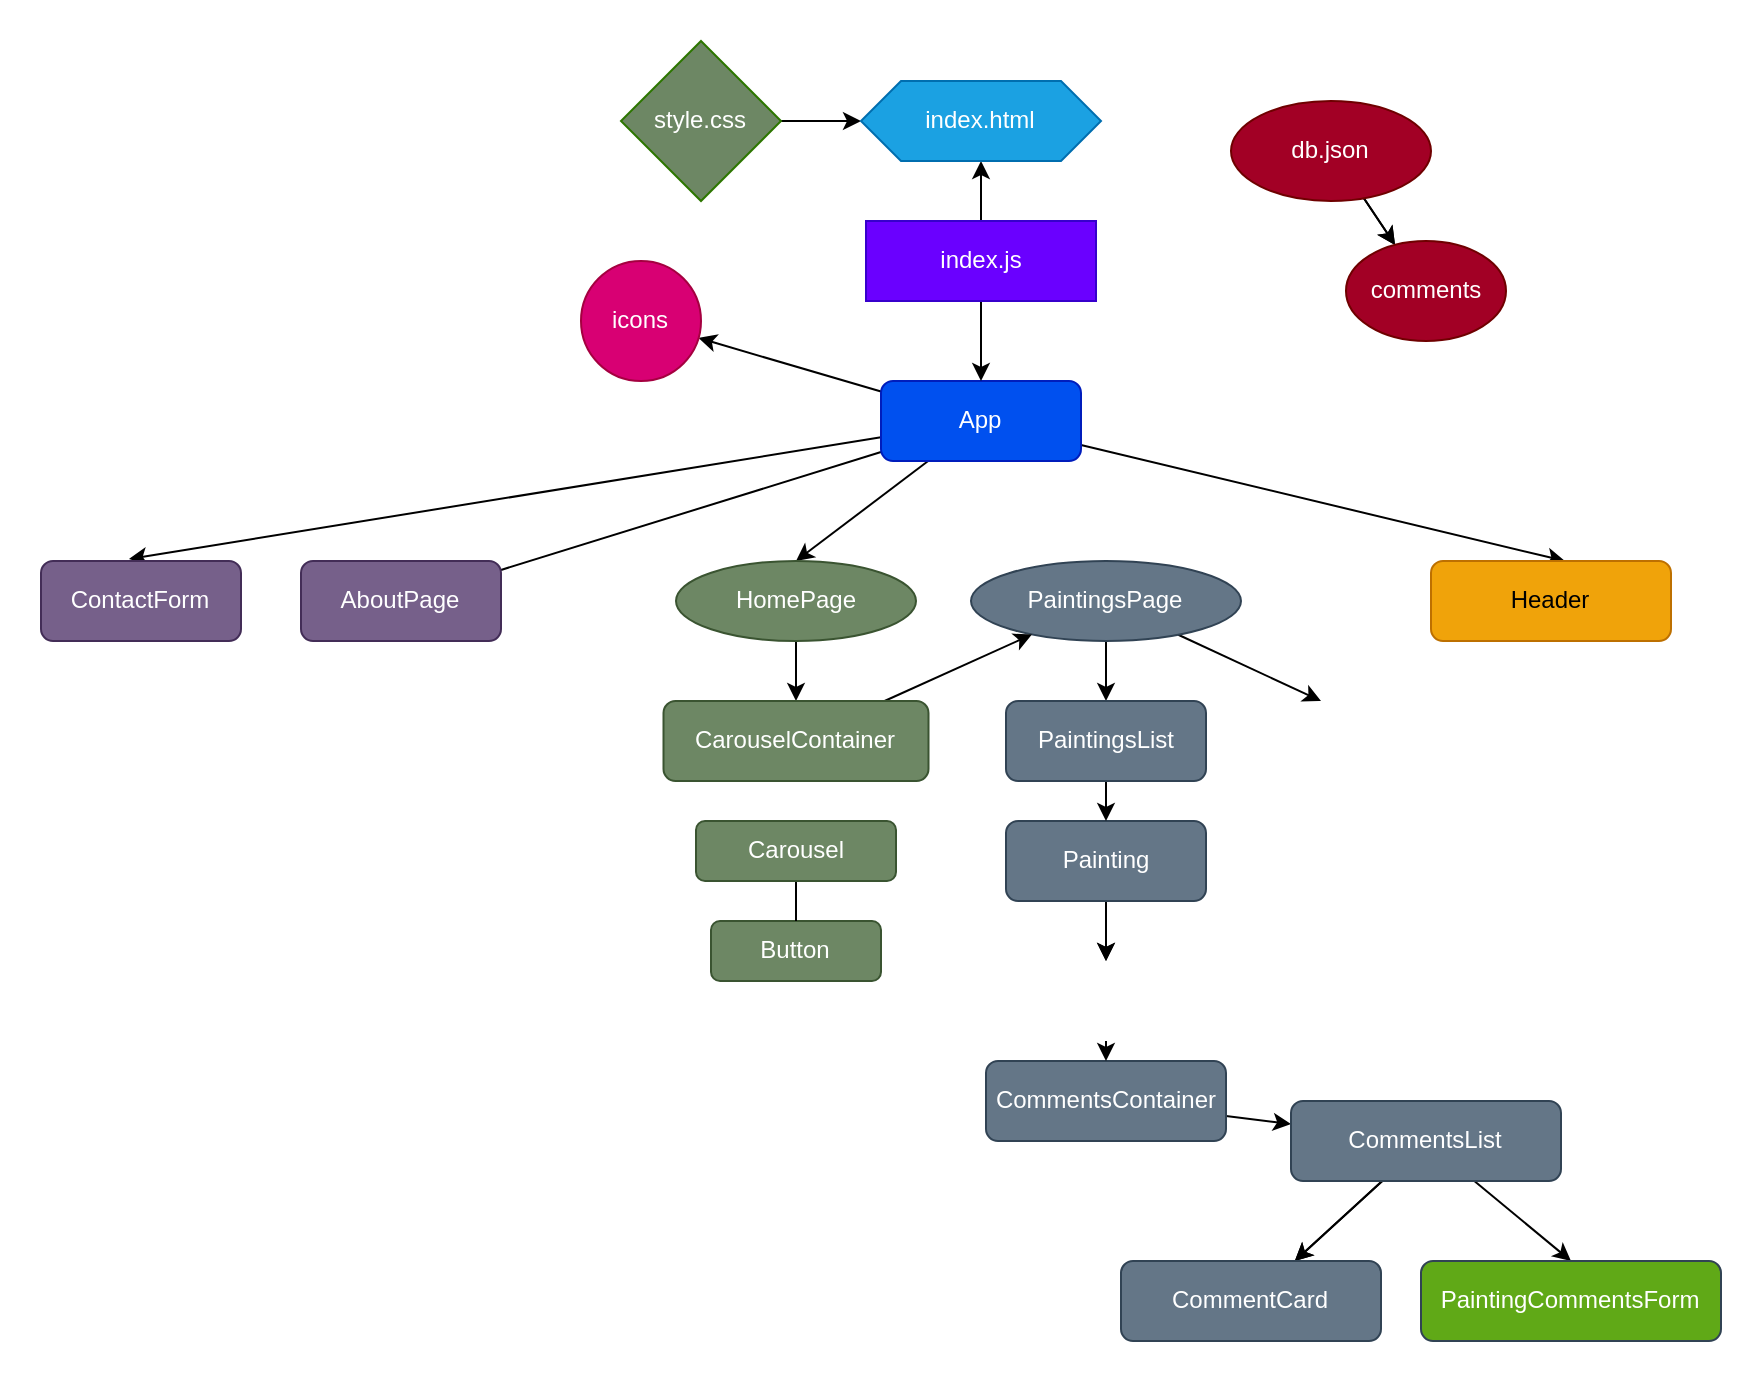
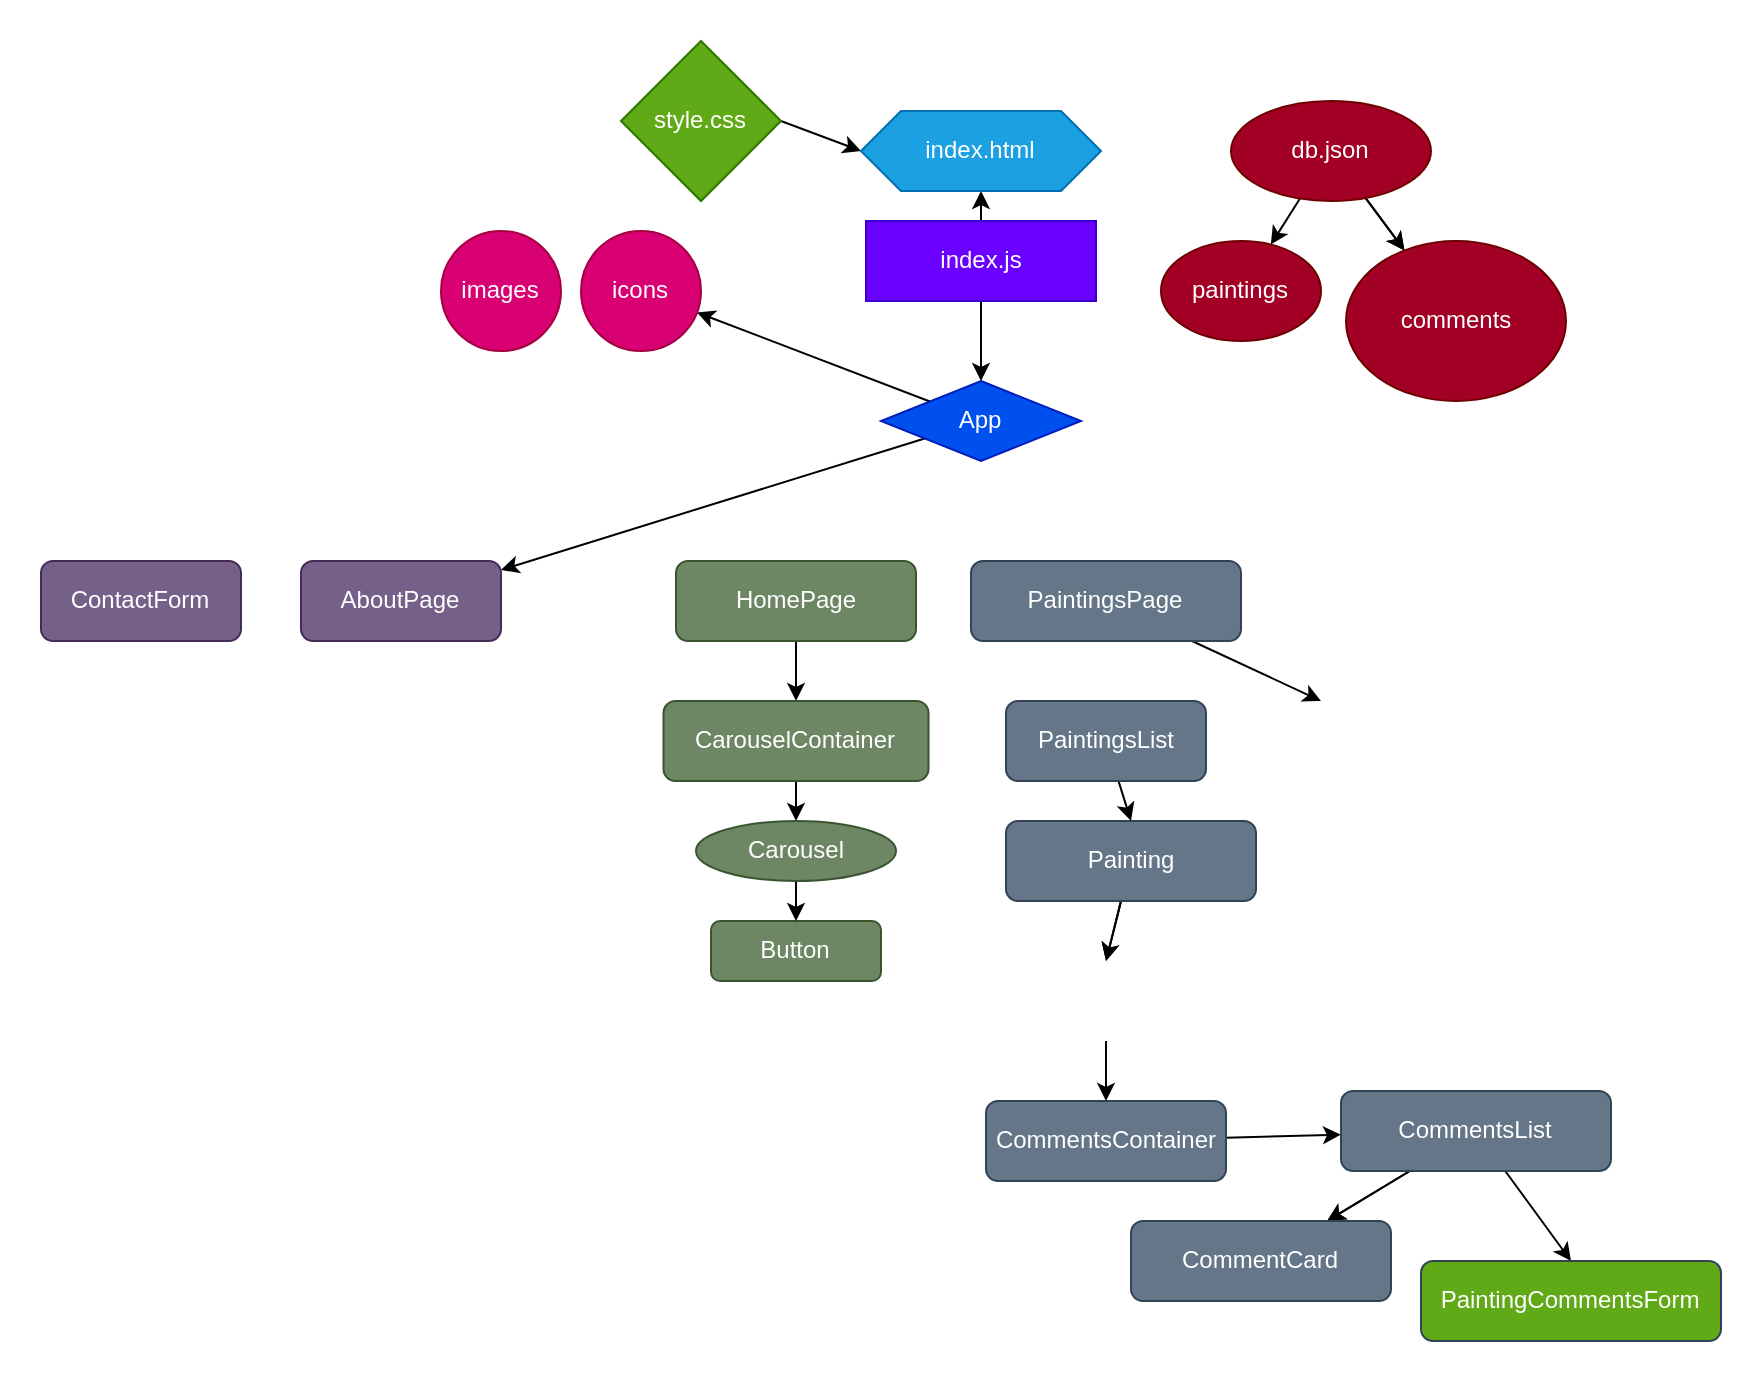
(701, 121) -> (701, 121)
(981, 121) -> (981, 151)
none -> (1289, 216)
none -> (501, 291)
none -> (1241, 291)
(1426, 291) -> (1456, 321)
(641, 321) -> (641, 291)
(981, 421) -> (981, 421)
(512, 497) -> none
(1317, 502) -> none
(867, 507) -> none
(510, 567) -> (515, 566)
(796, 601) -> (796, 601)
(1106, 601) -> (1106, 601)
(1551, 601) -> none
(1106, 664) -> none
(952, 670) -> (796, 794)
(796, 851) -> (796, 851)
(1106, 861) -> (1131, 861)
(796, 911) -> (796, 906)
(1106, 1101) -> (1106, 1141)
(1426, 1141) -> (1476, 1131)
(1251, 1301) -> (1261, 1261)
